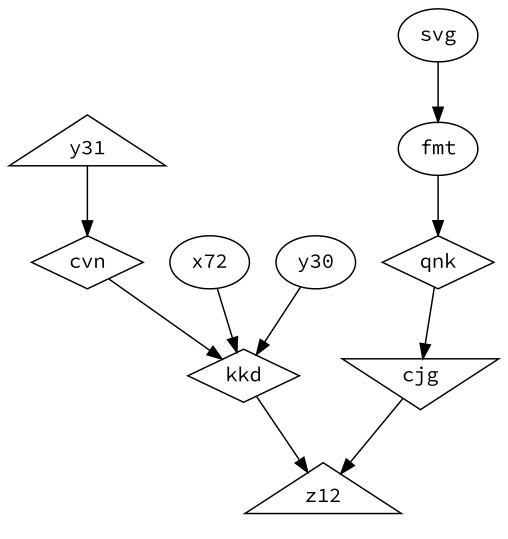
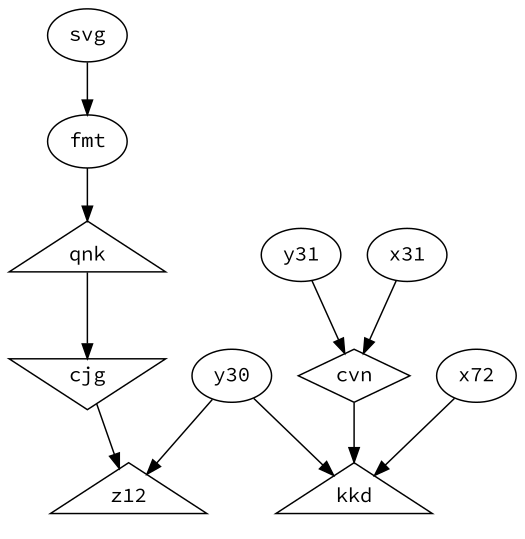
(87, 149) -> (301, 255)
none -> (407, 255)
(438, 262) -> (87, 255)
(244, 376) -> (354, 497)
(278, 428) -> (185, 431)
